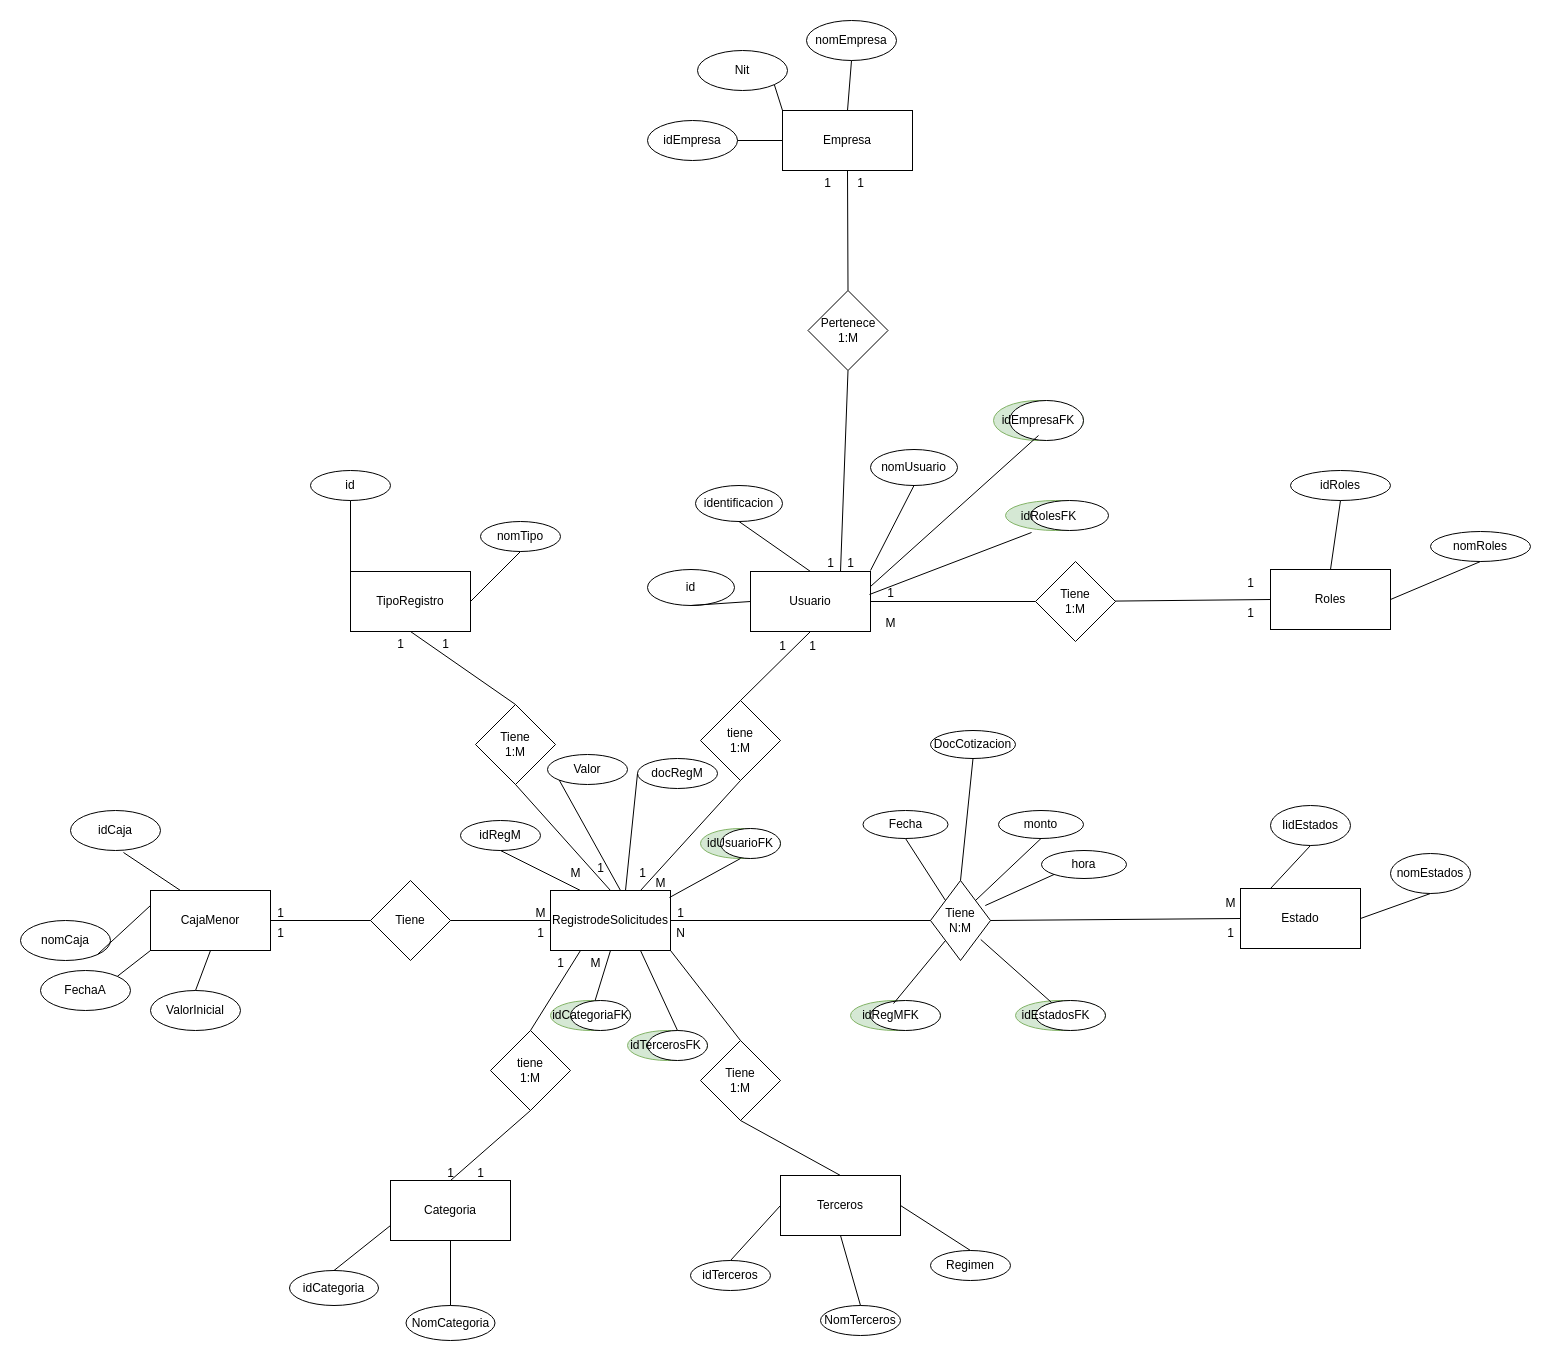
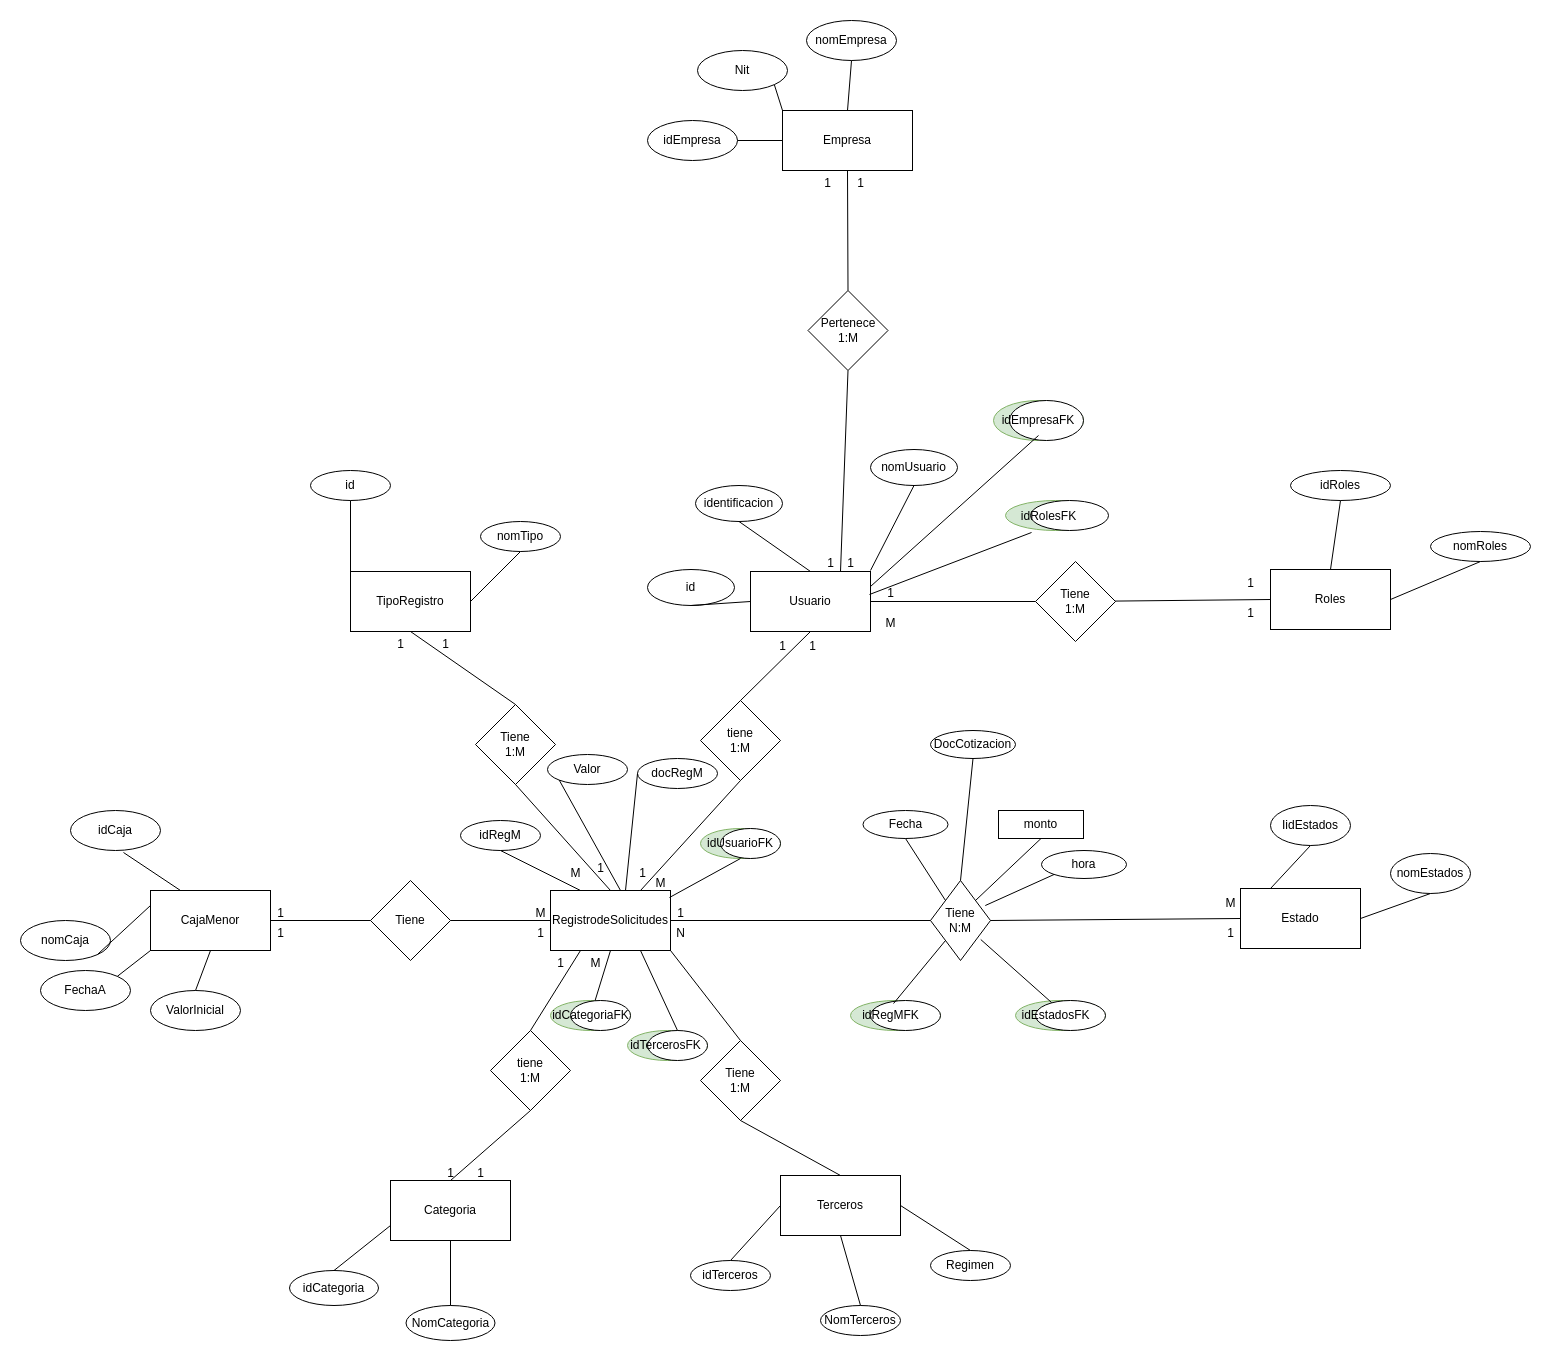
(1041, 825) -> (1041, 825)
